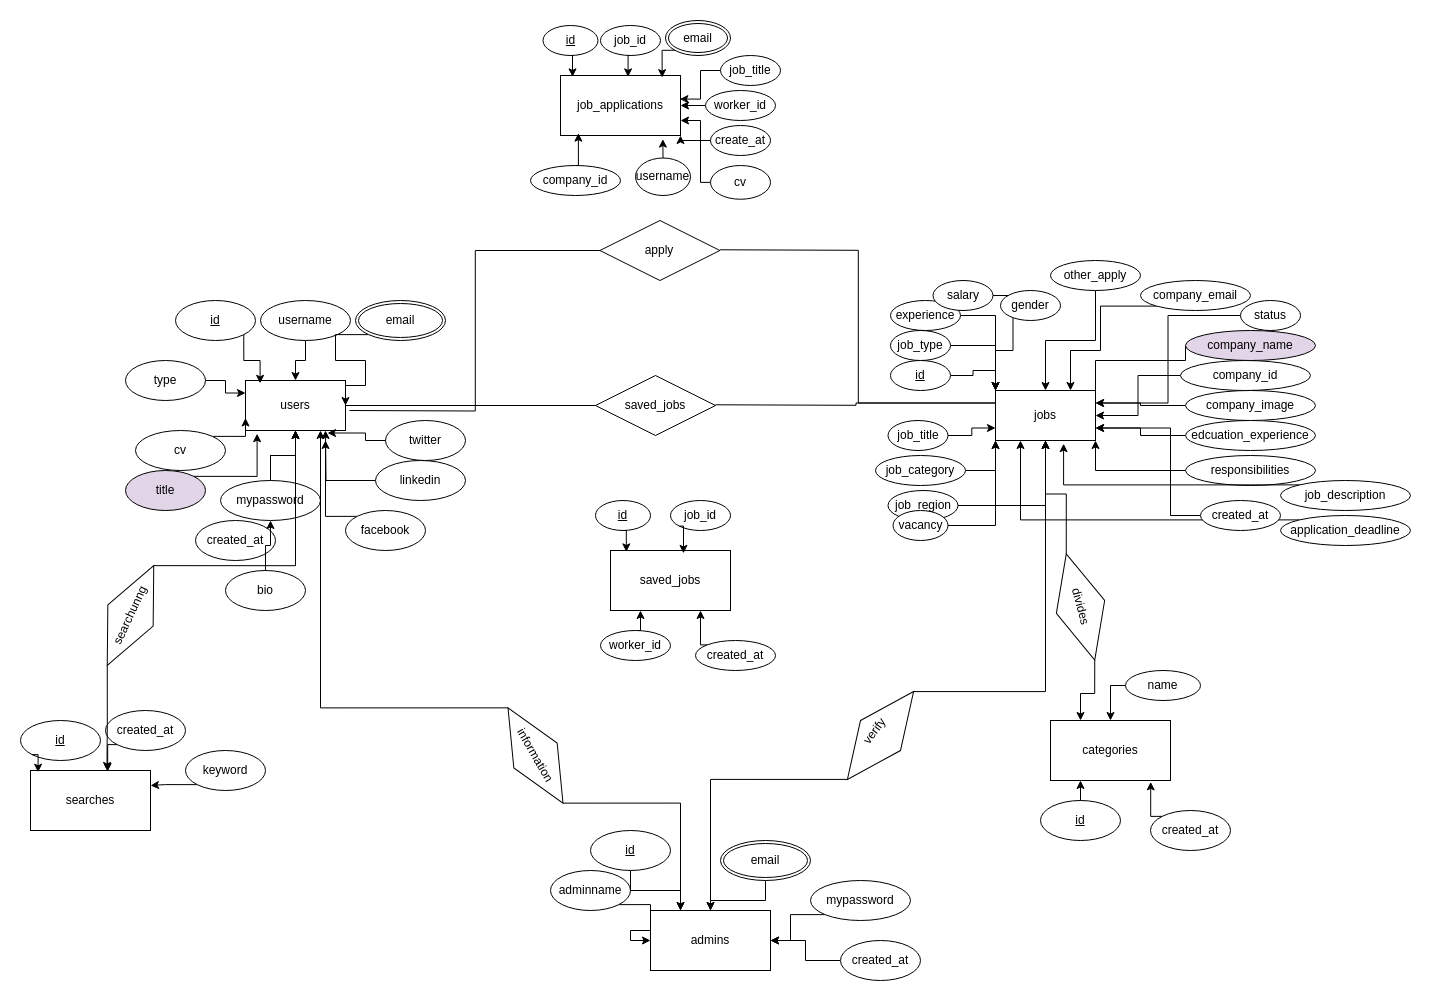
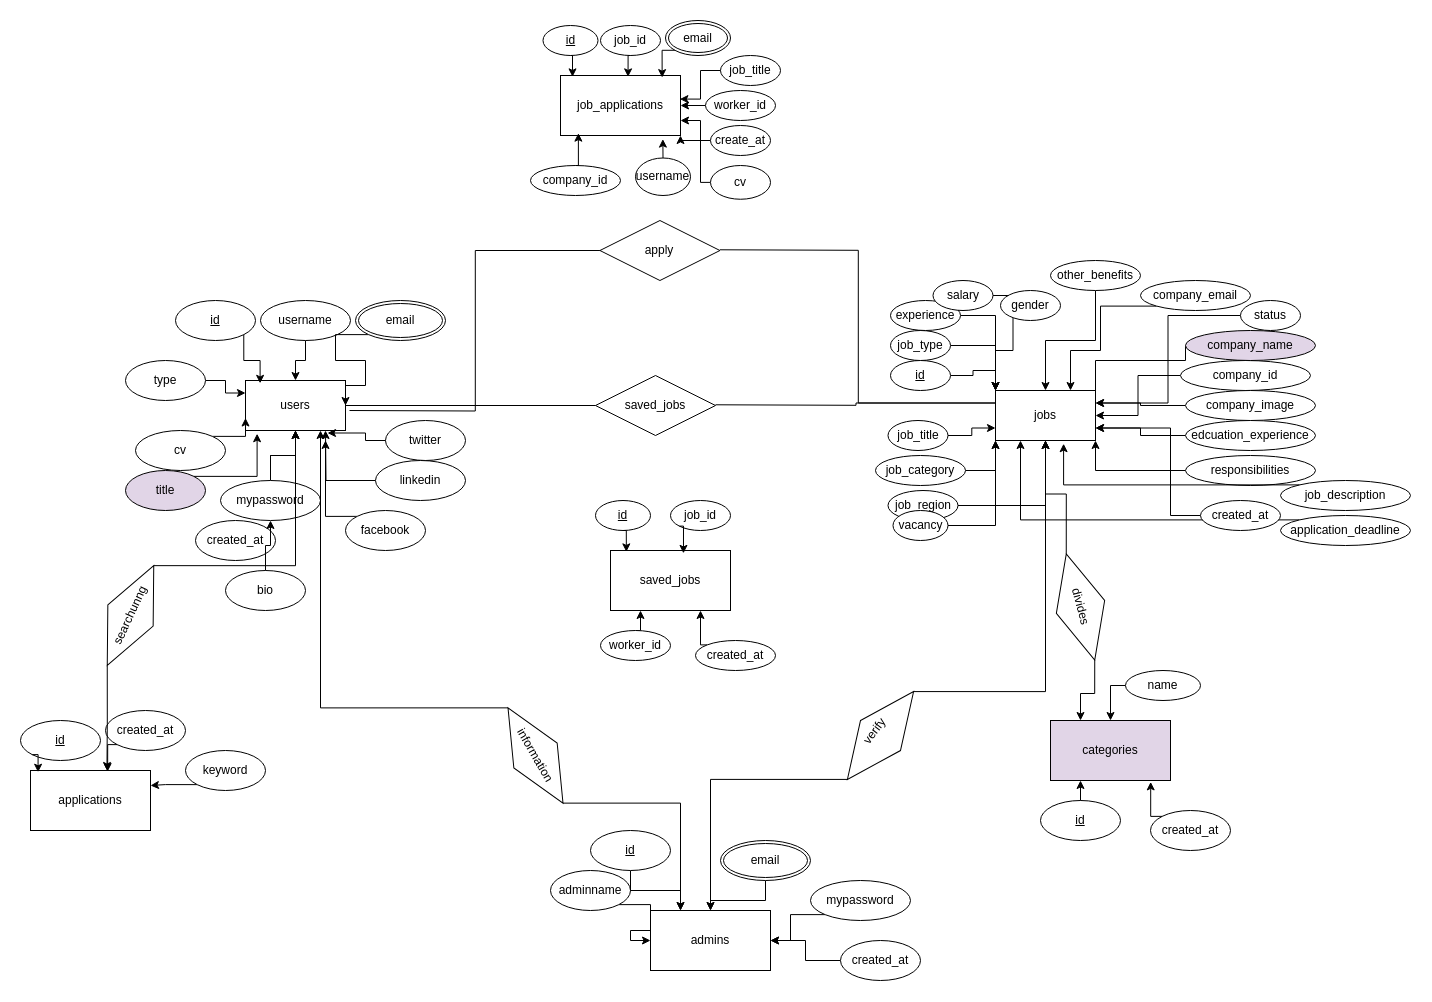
(1096, 276) -> (1096, 276)
(1111, 751) -> (1111, 751)
(91, 801) -> (91, 801)
